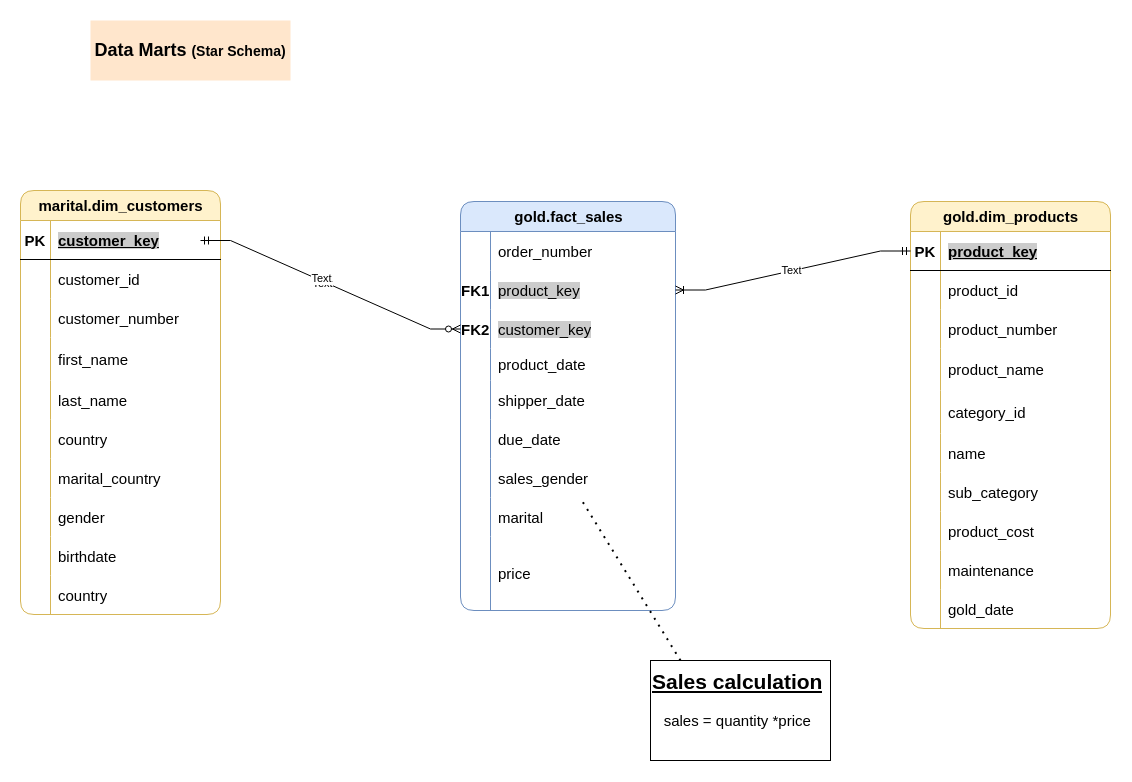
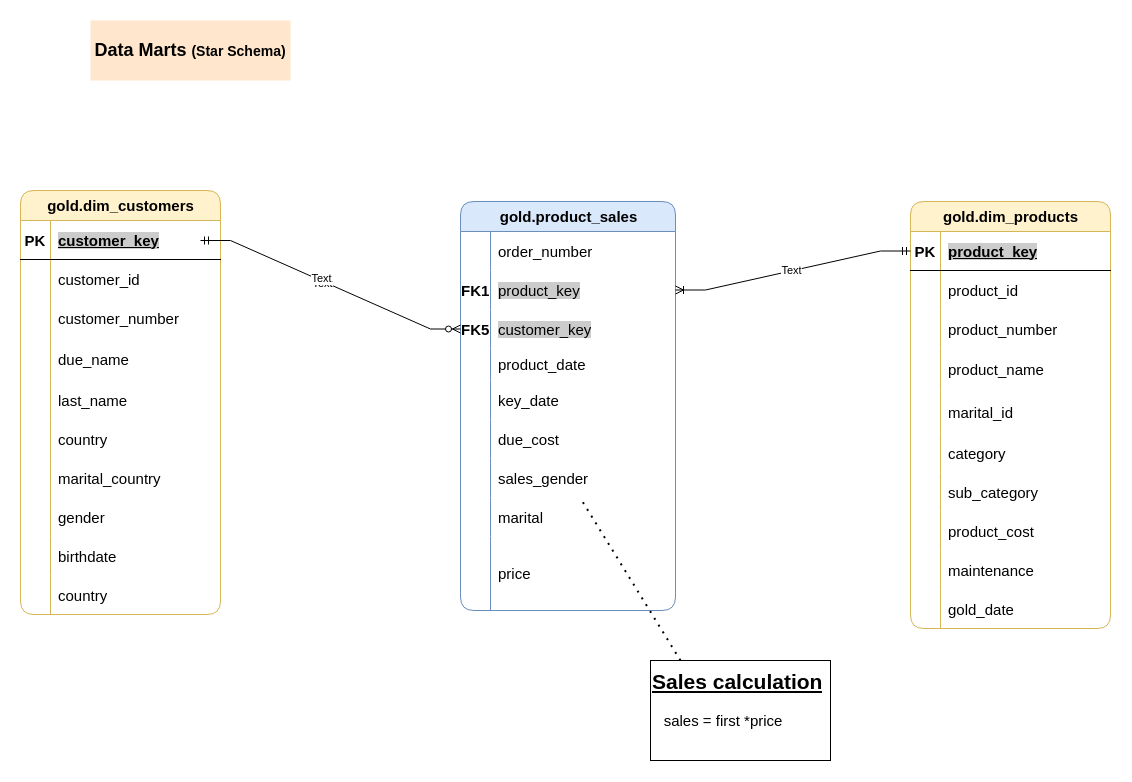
(121, 206) -> (121, 206)
(569, 217) -> (569, 217)
(476, 330) -> (476, 330)
(99, 360) -> (92, 360)
(547, 401) -> (532, 401)
(993, 413) -> (985, 413)
(532, 440) -> (532, 440)
(965, 454) -> (982, 454)
(720, 682) -> (710, 682)
